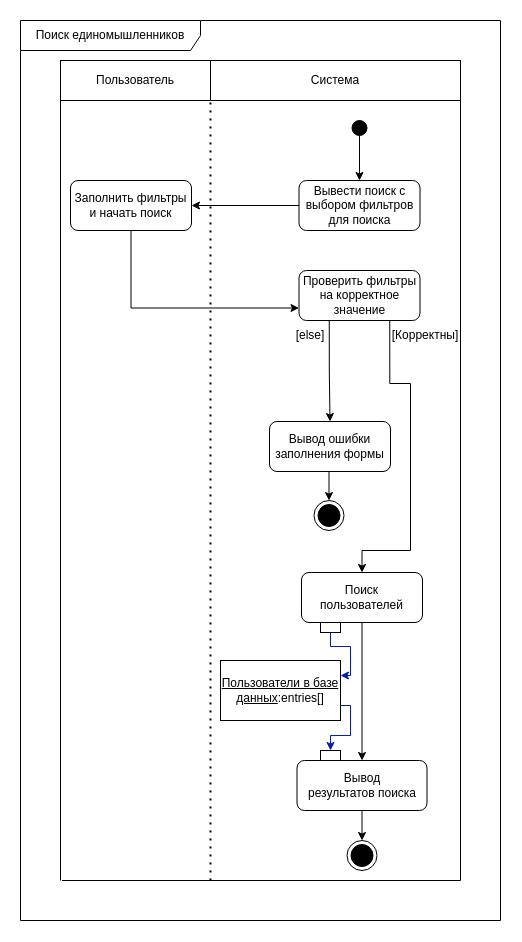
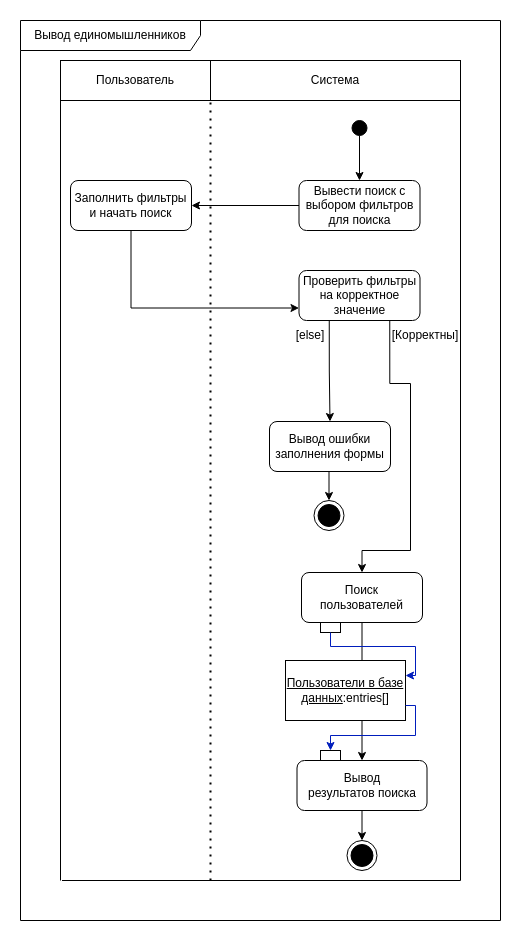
(111, 36) -> (111, 36)
(281, 691) -> (346, 691)
